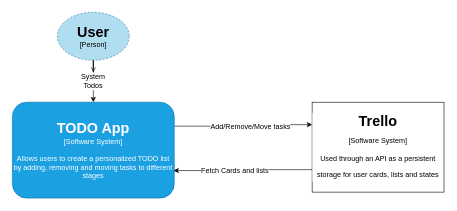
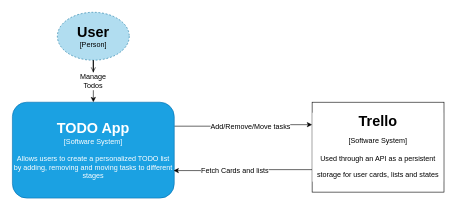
(93, 81) -> (93, 81)
